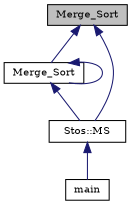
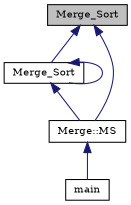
(87, 131) -> (87, 131)
